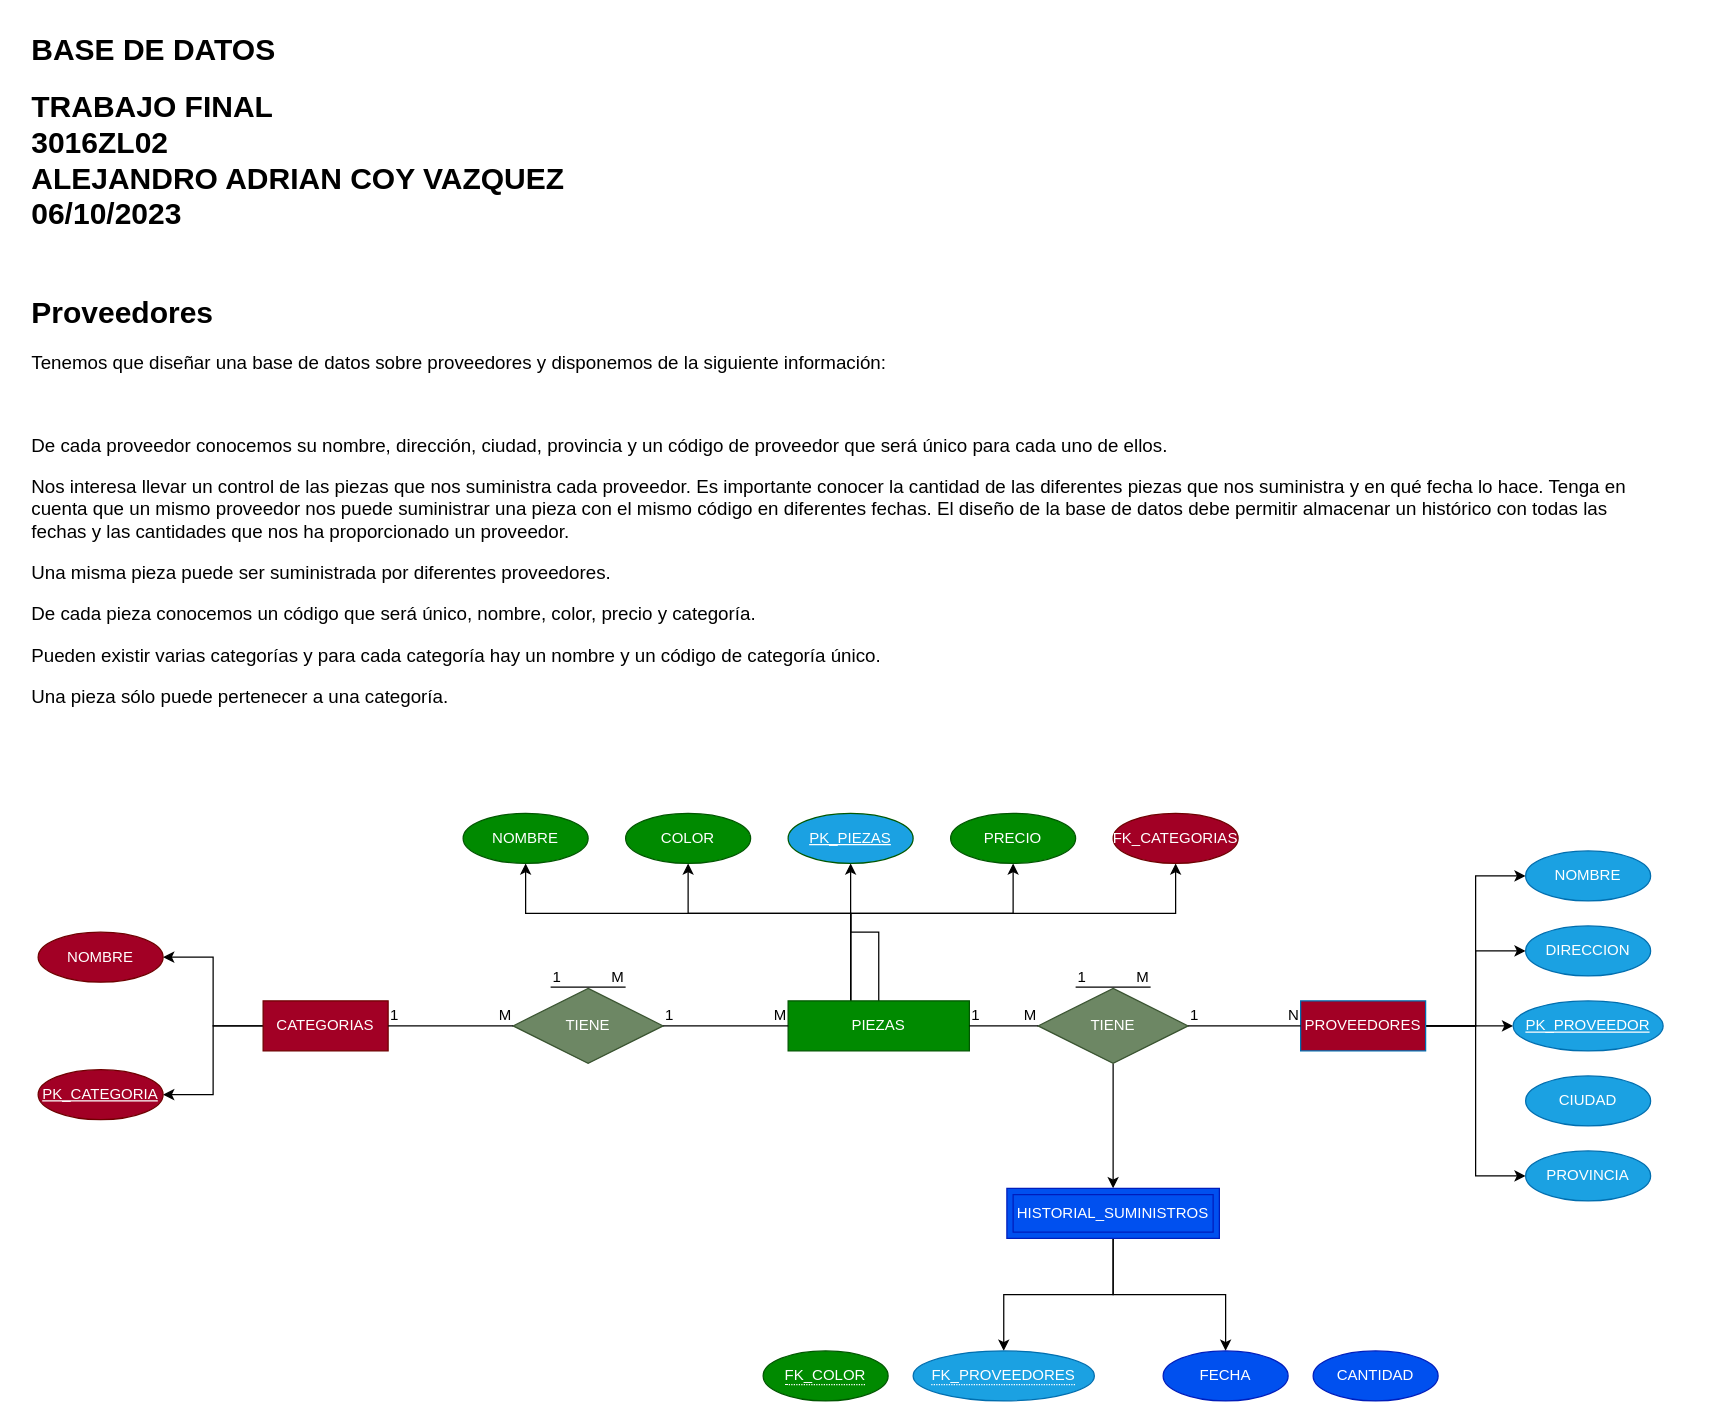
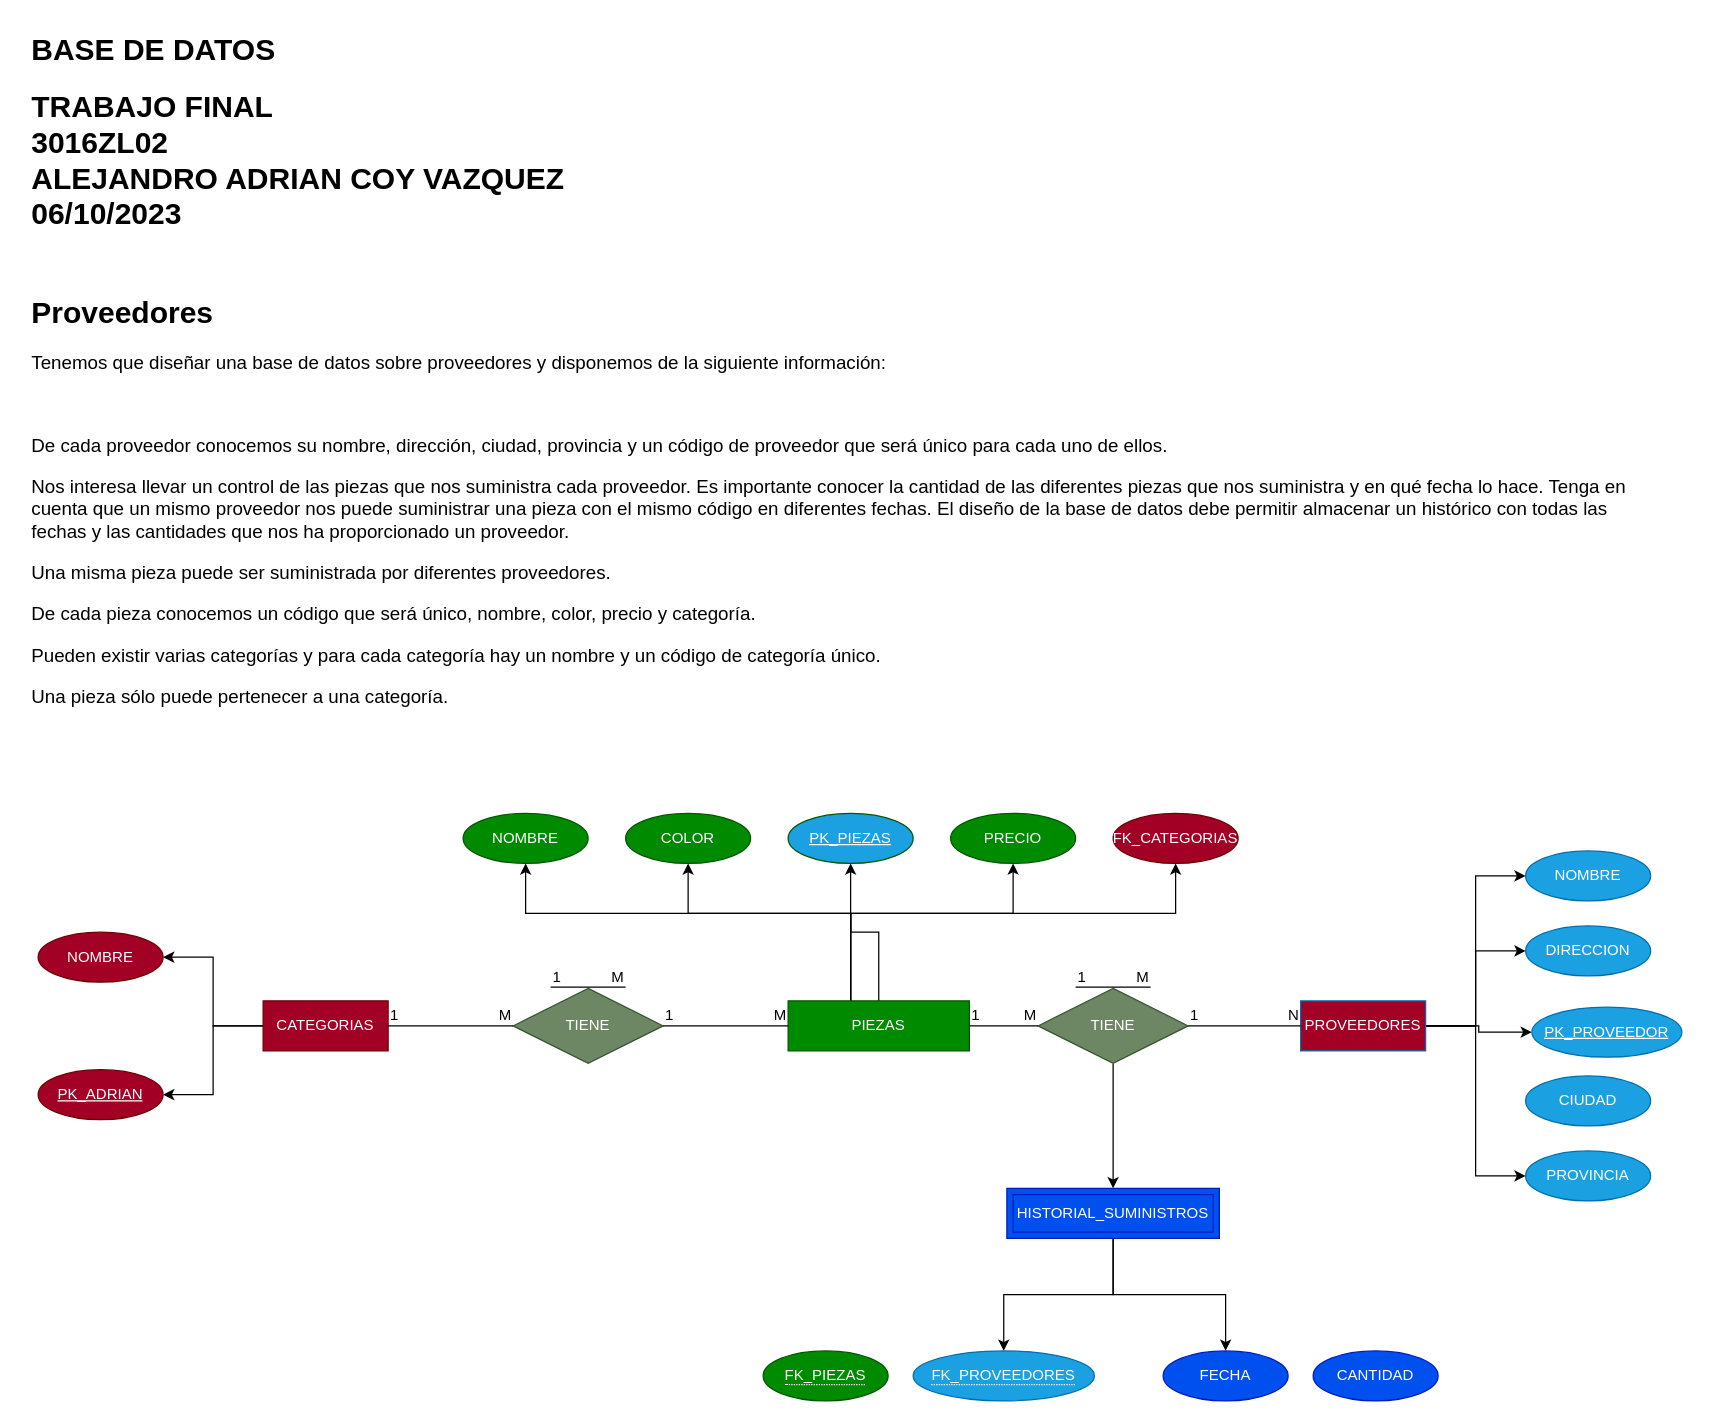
(1588, 1026) -> (1607, 1032)
(101, 1094) -> (101, 1094)
(826, 1376) -> (826, 1376)
